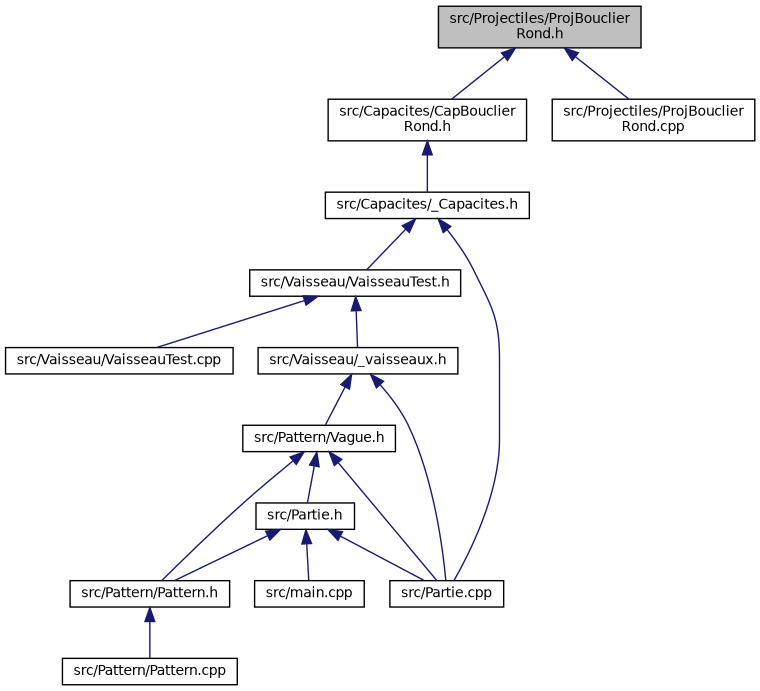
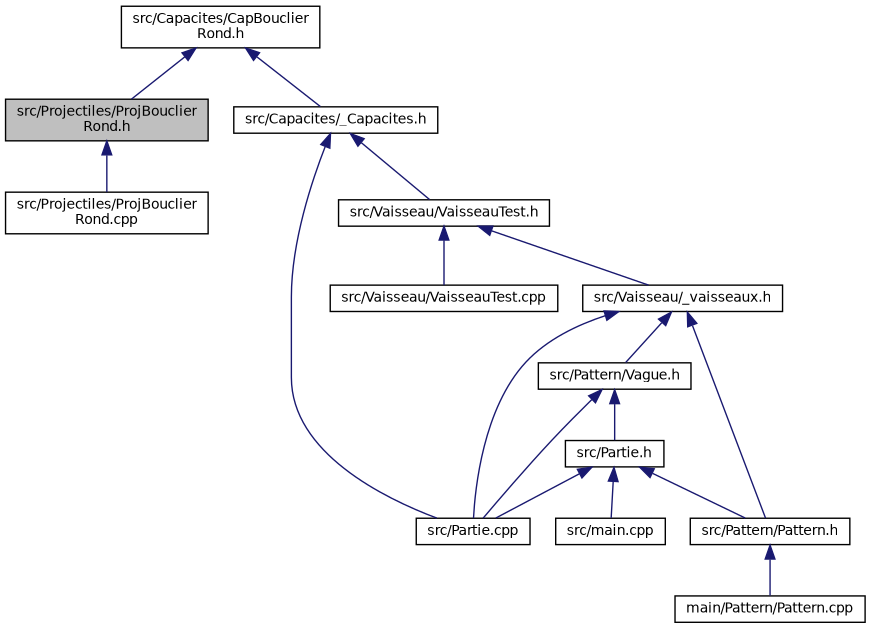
(478, 78) -> (158, 78)
(226, 519) -> (729, 422)
(150, 672) -> (770, 609)
